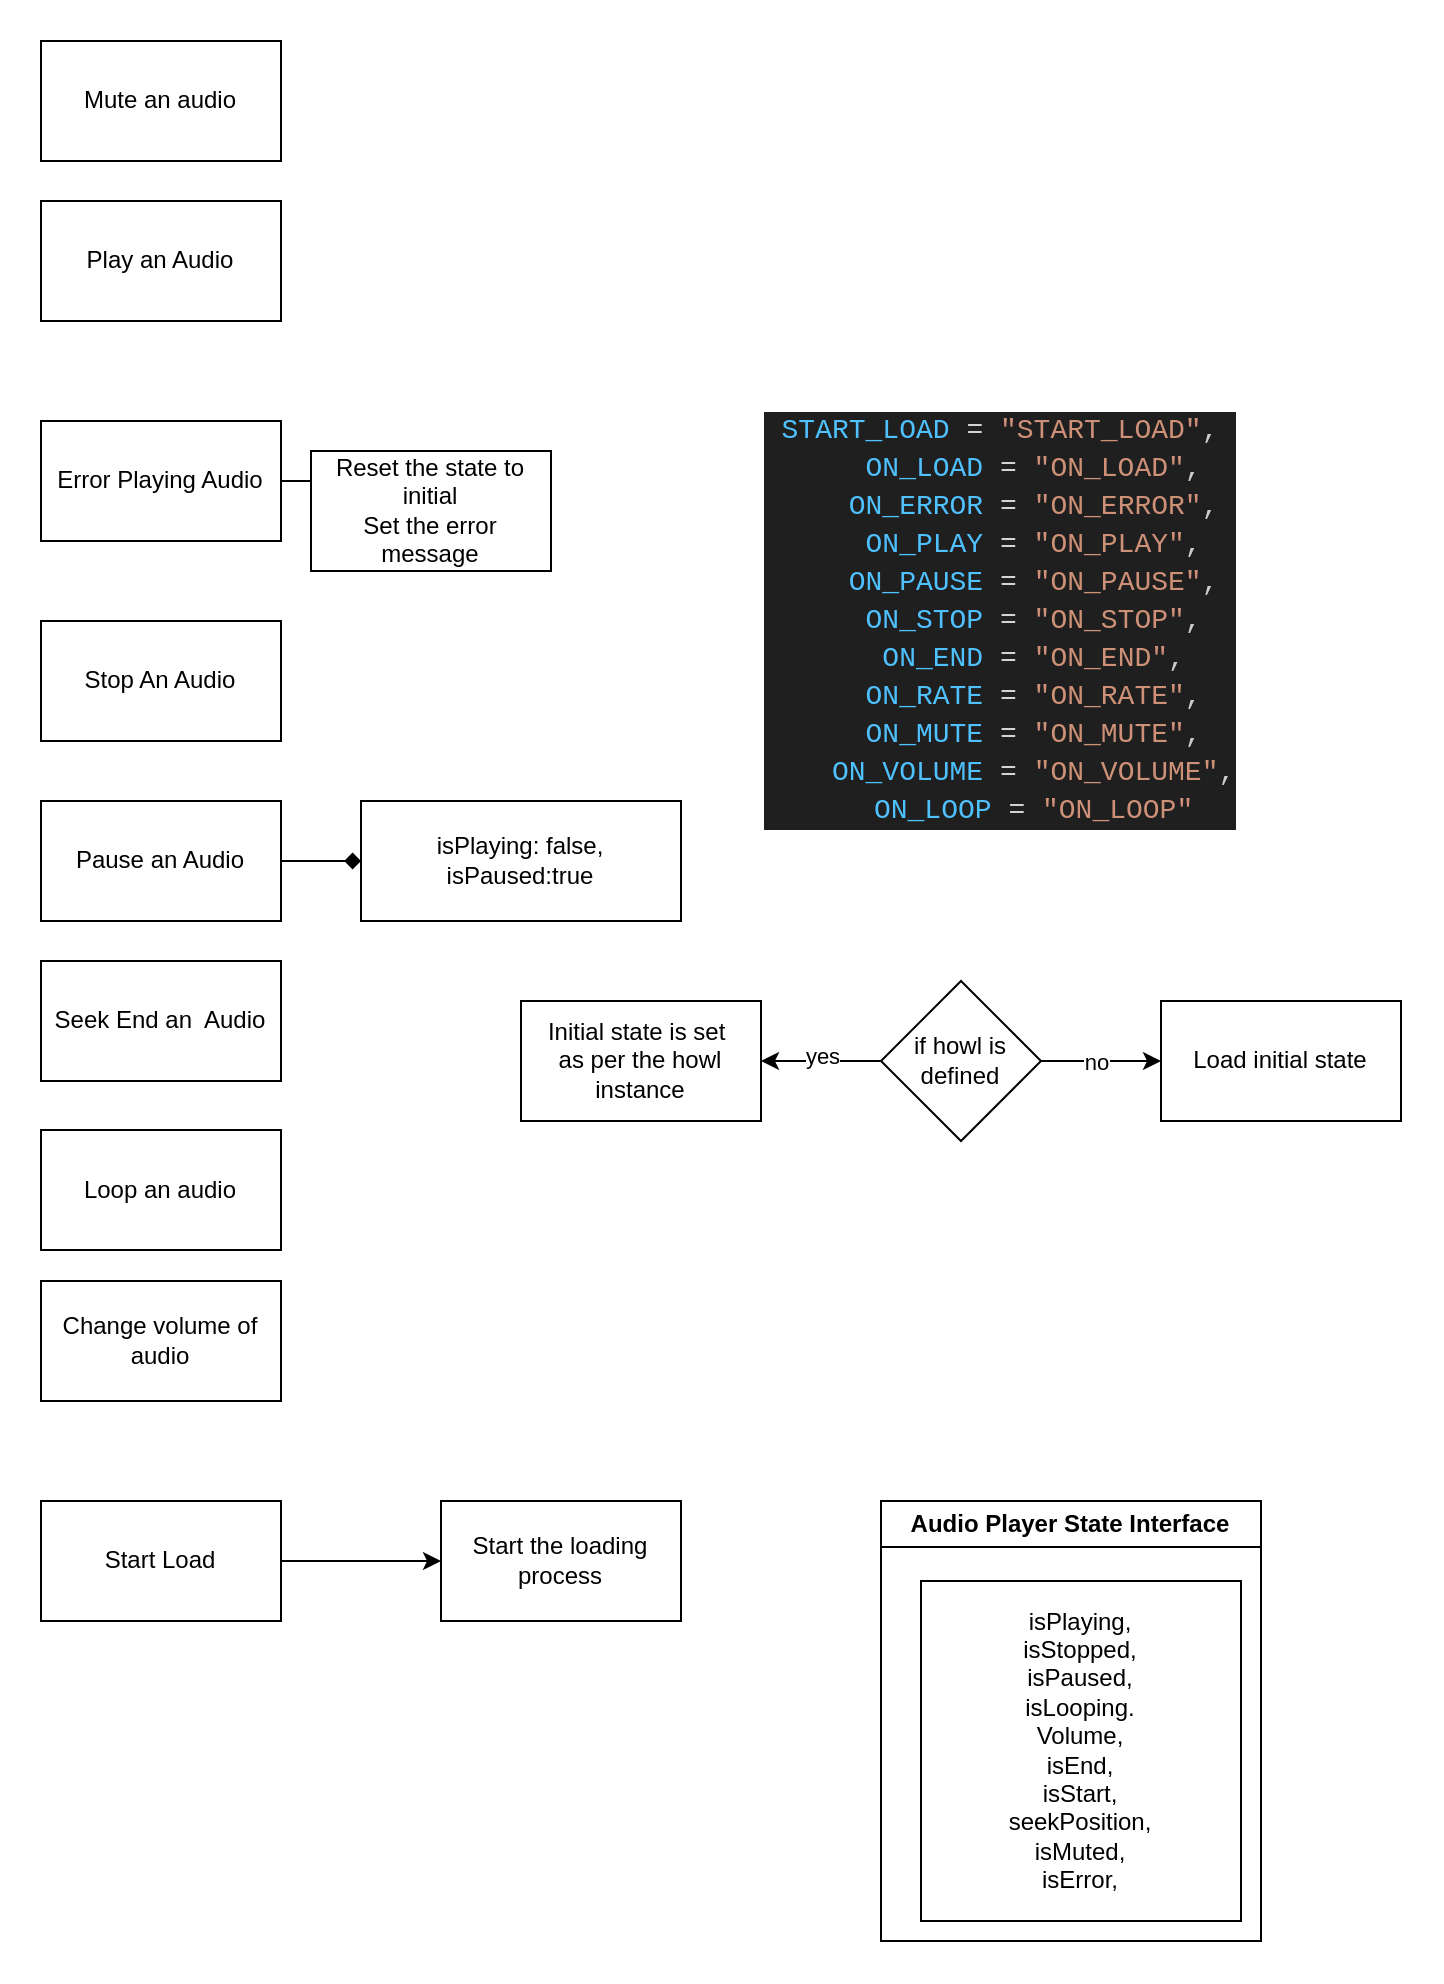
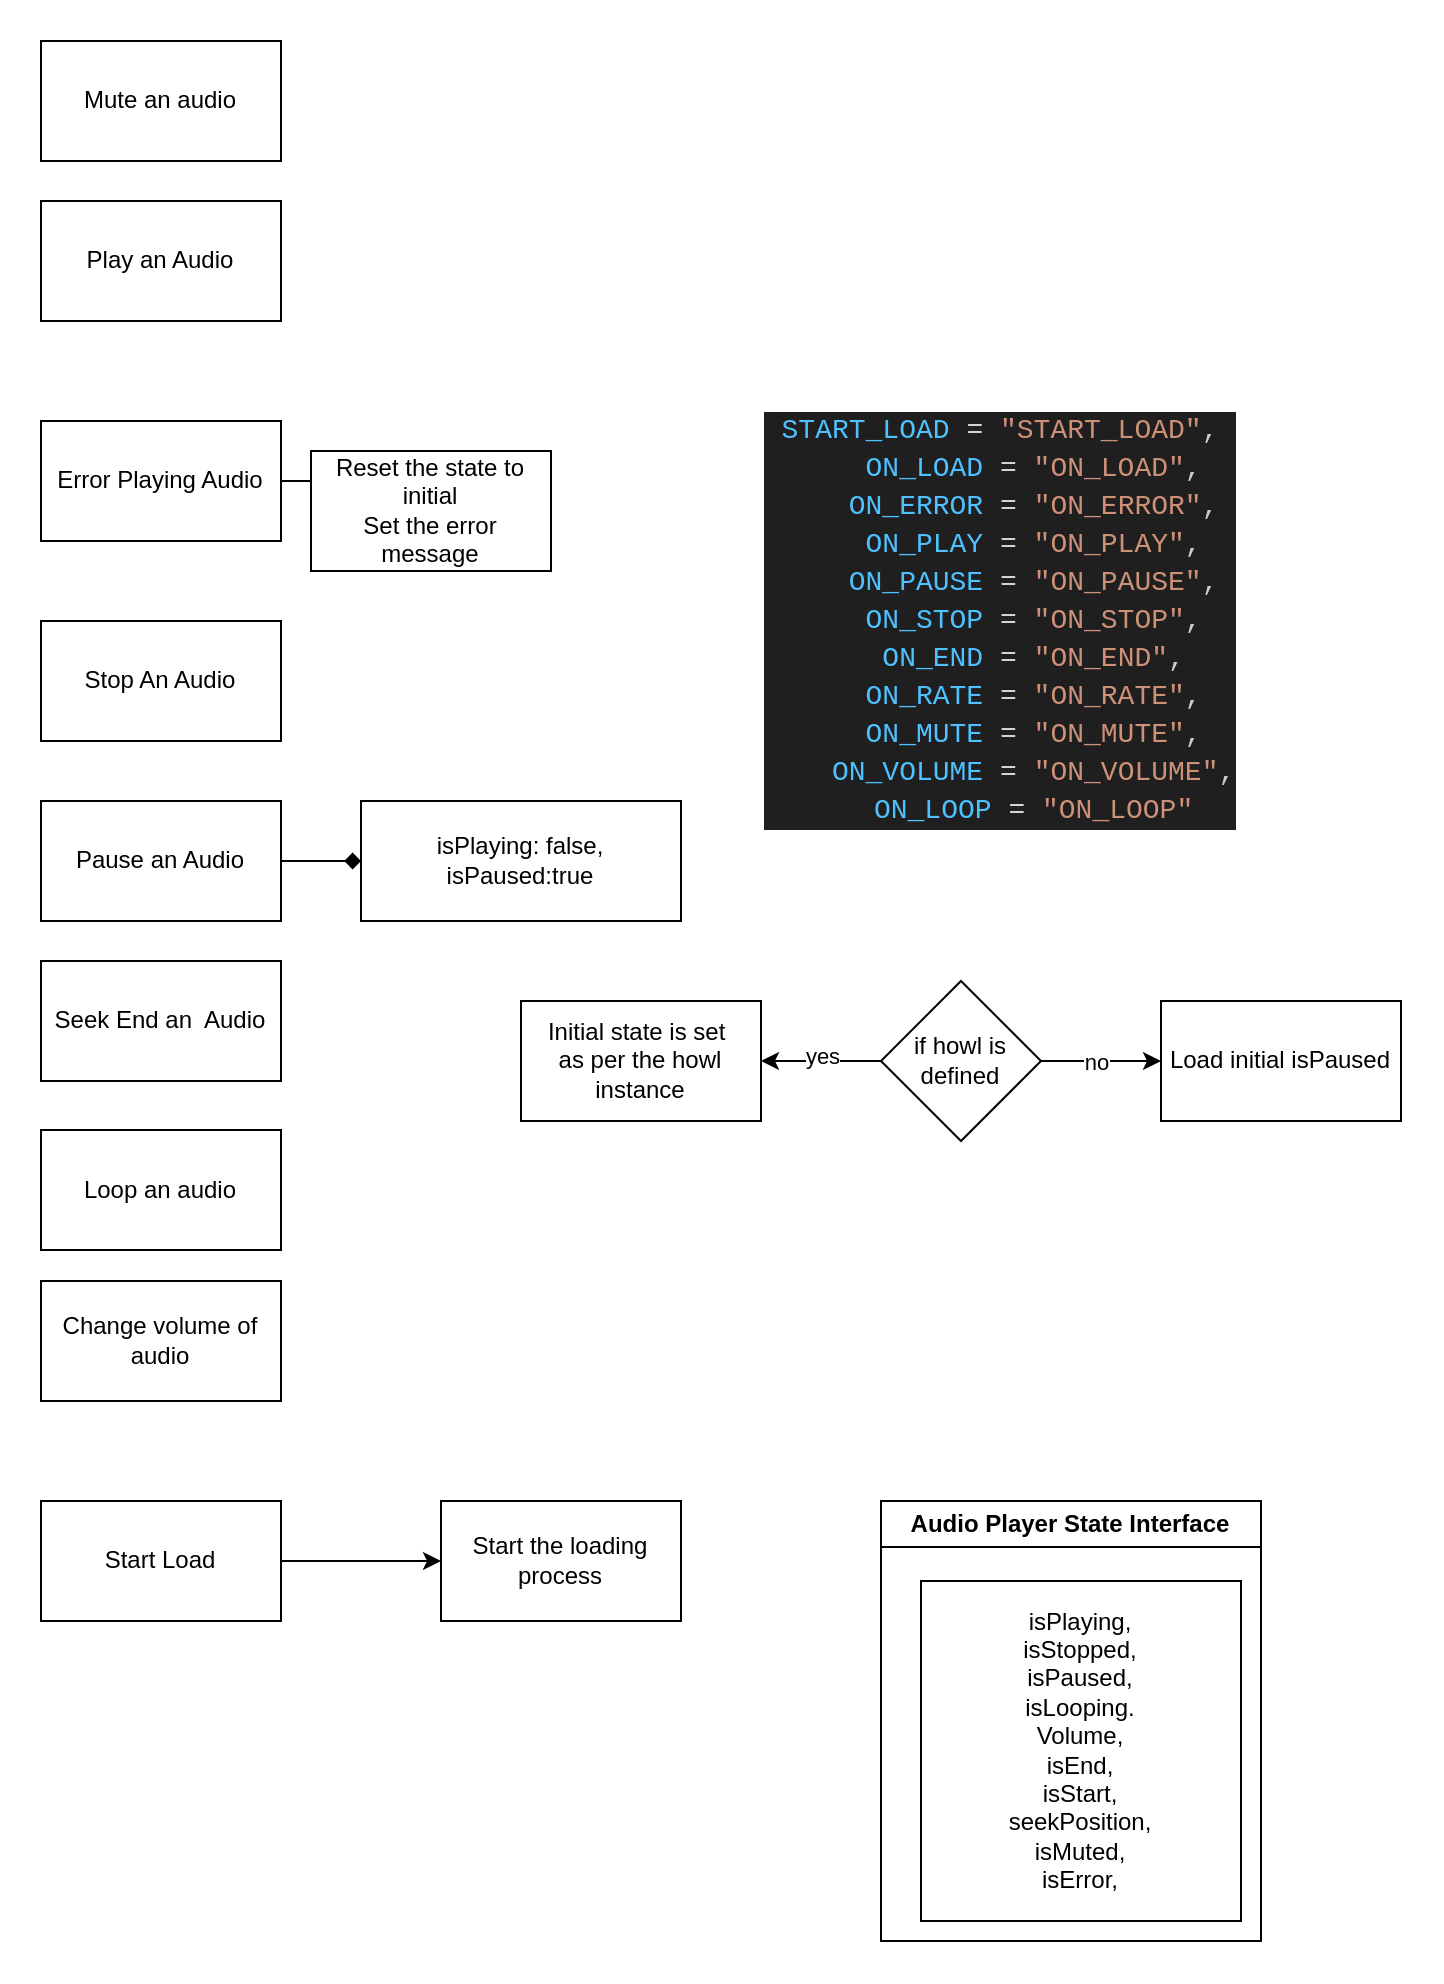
(1281, 1061) -> (1281, 1061)
